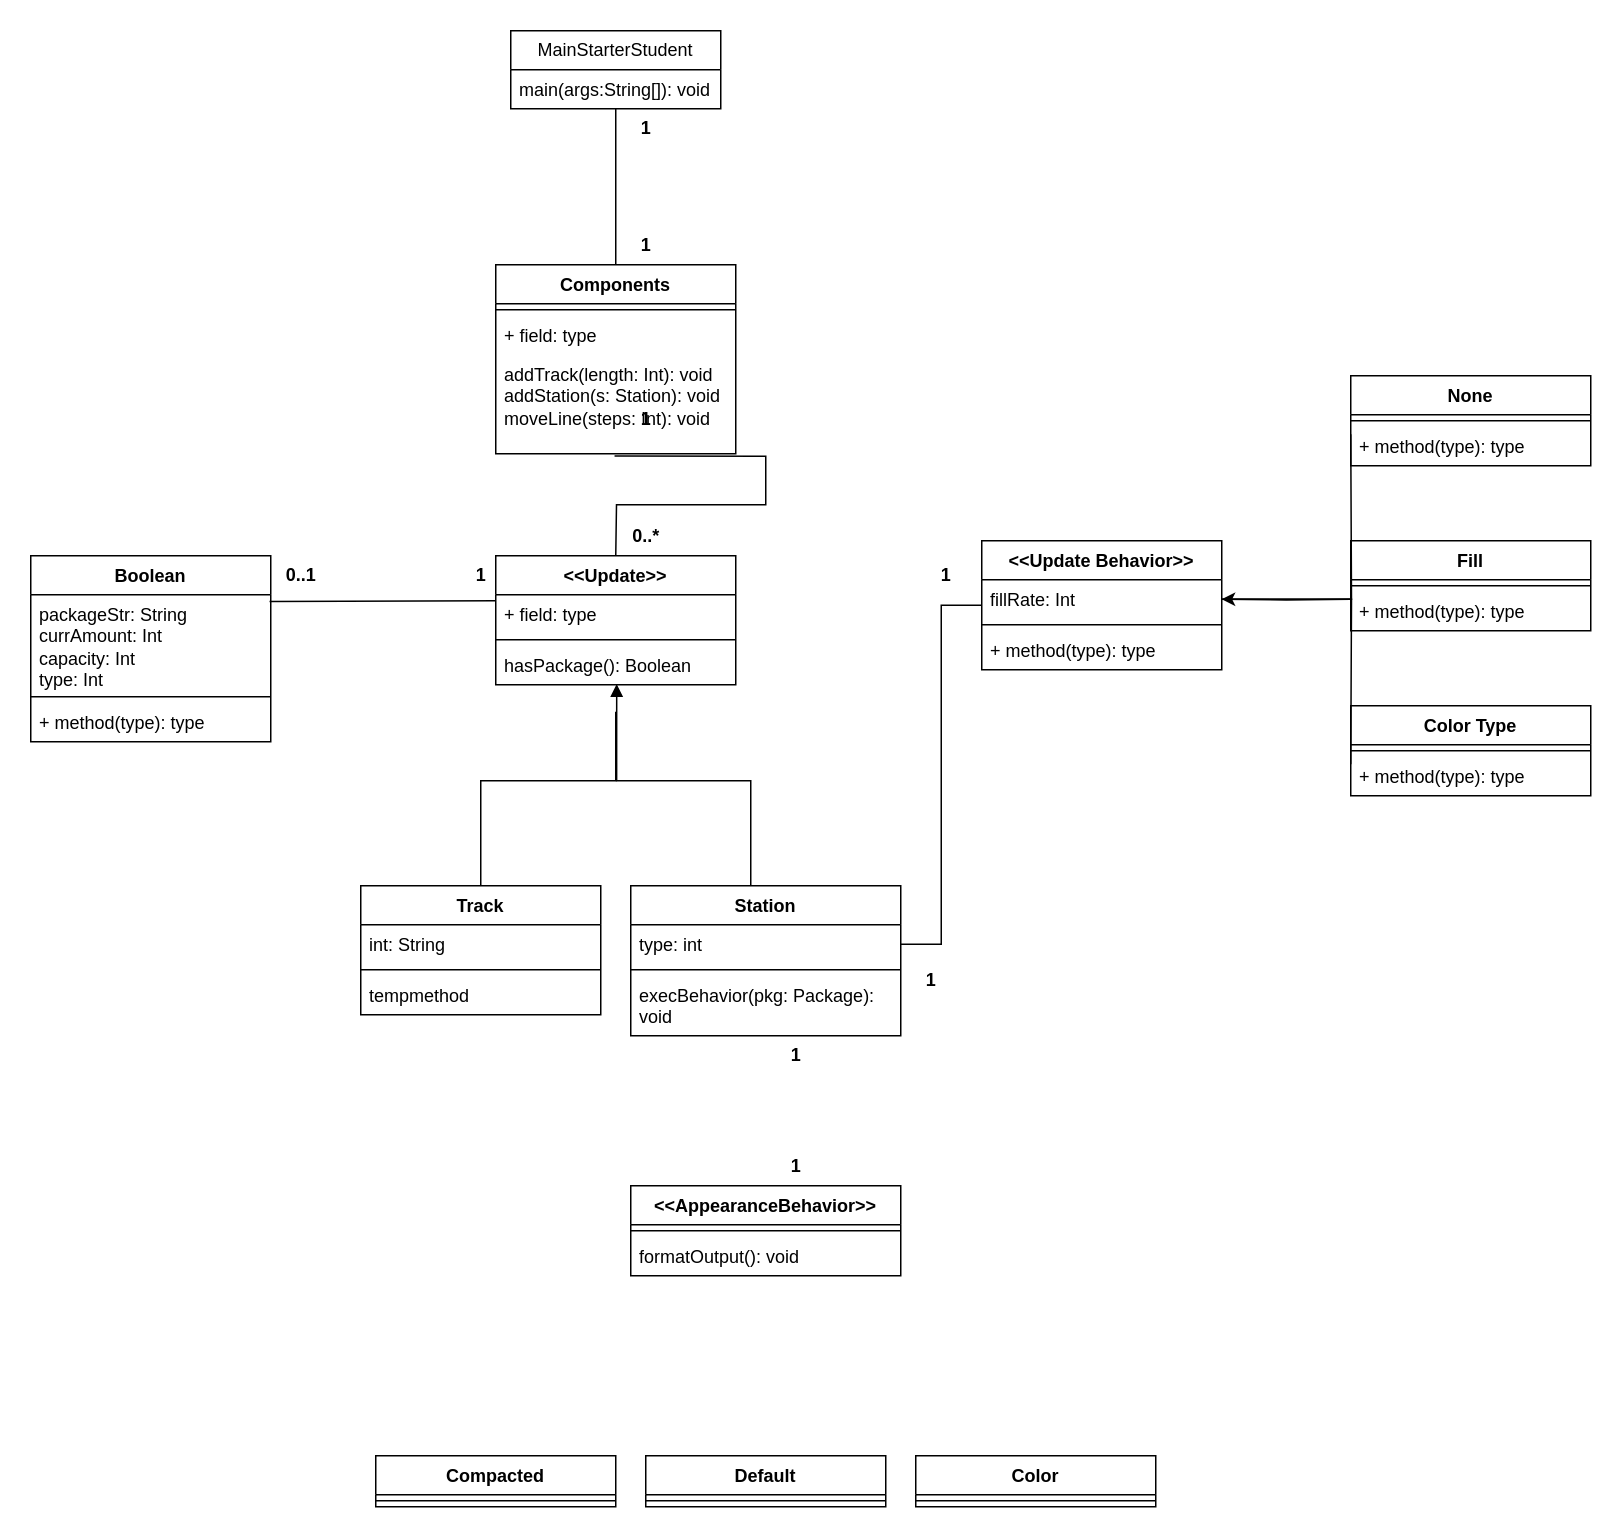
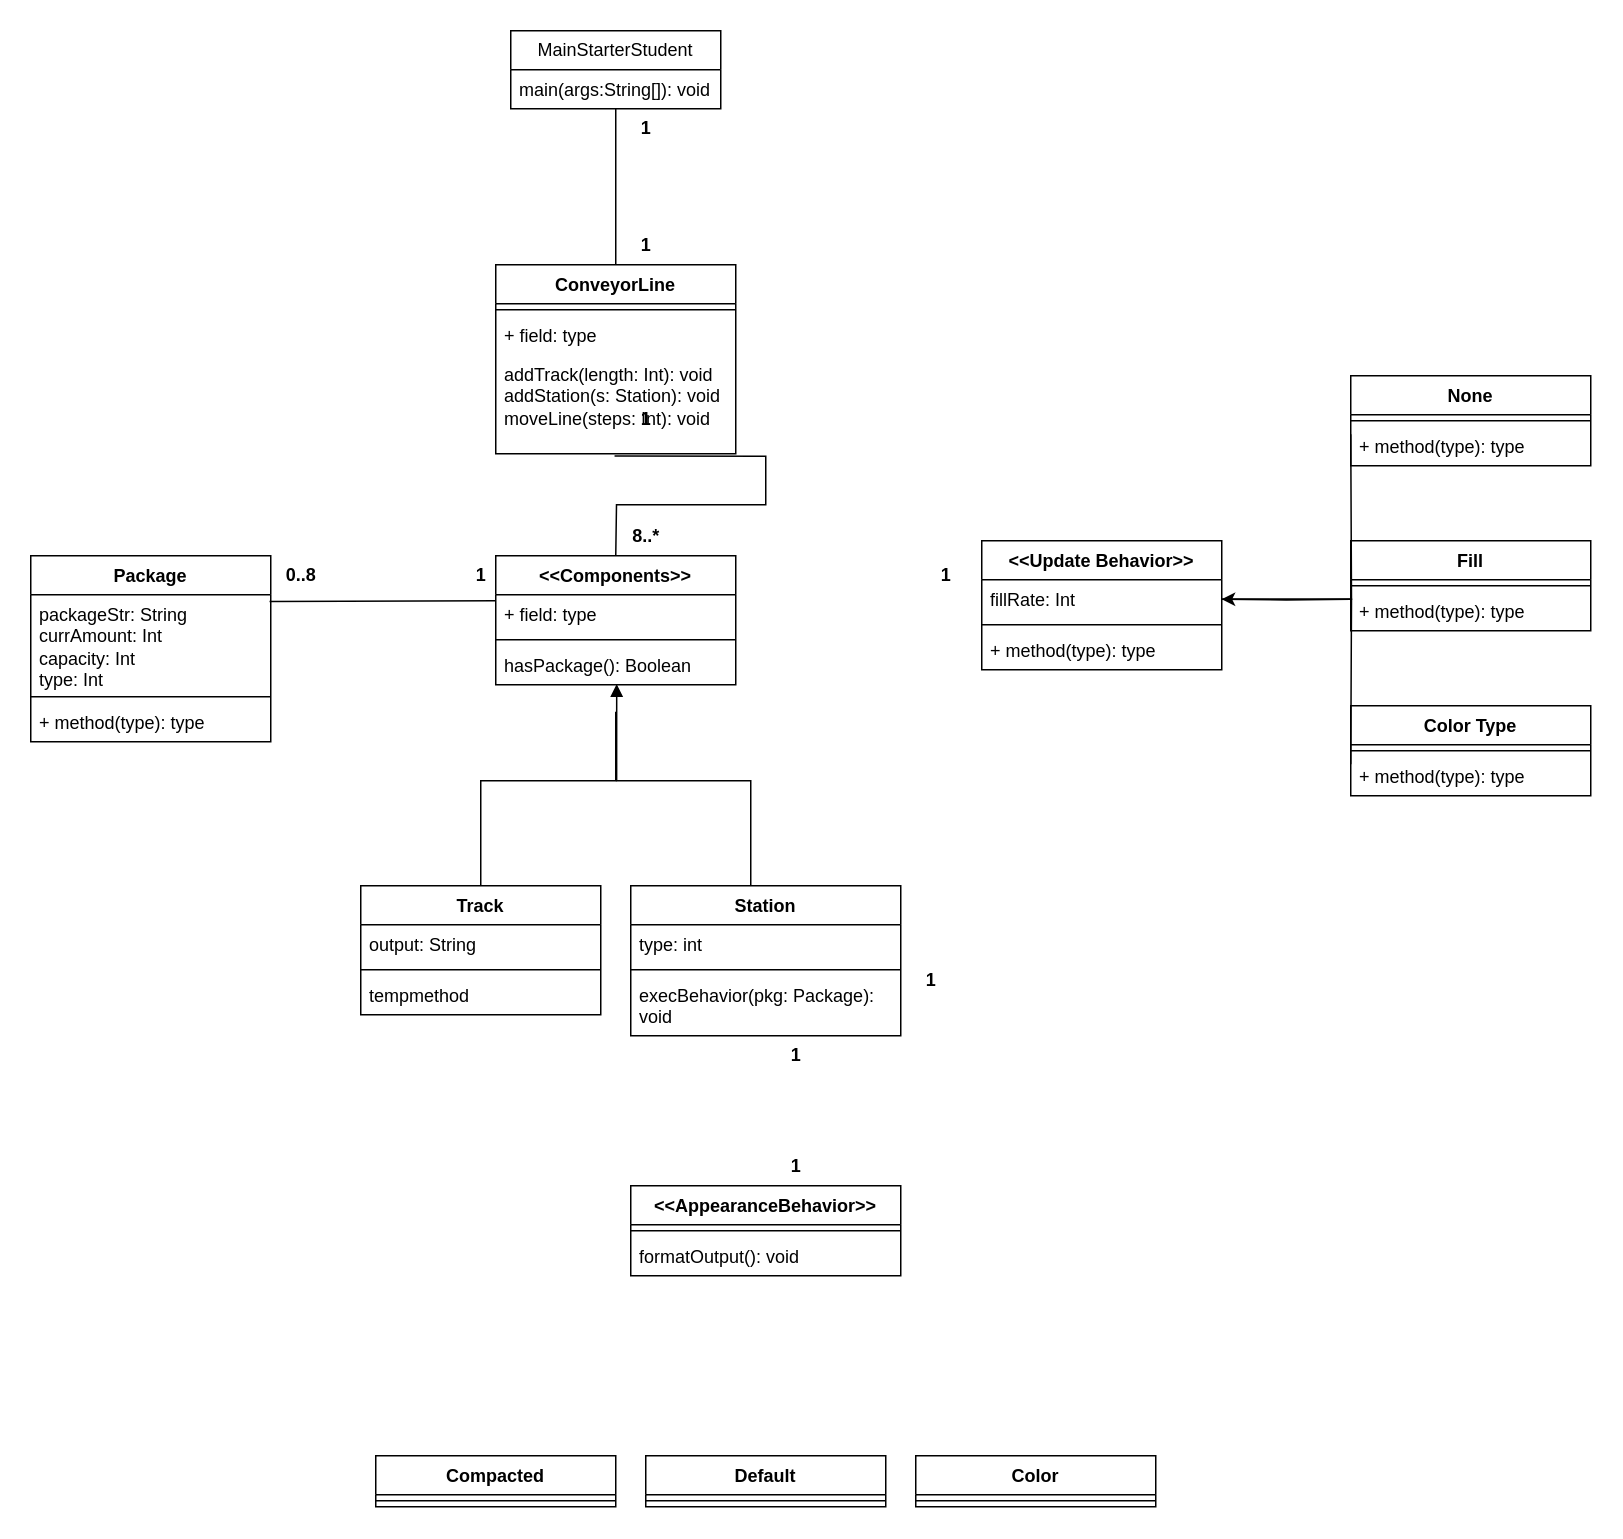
(616, 286) -> (616, 286)
(647, 536) -> (647, 536)
(302, 575) -> (302, 575)
(151, 577) -> (151, 577)
(616, 577) -> (616, 577)
(941, 776) -> none
(416, 946) -> (433, 946)
